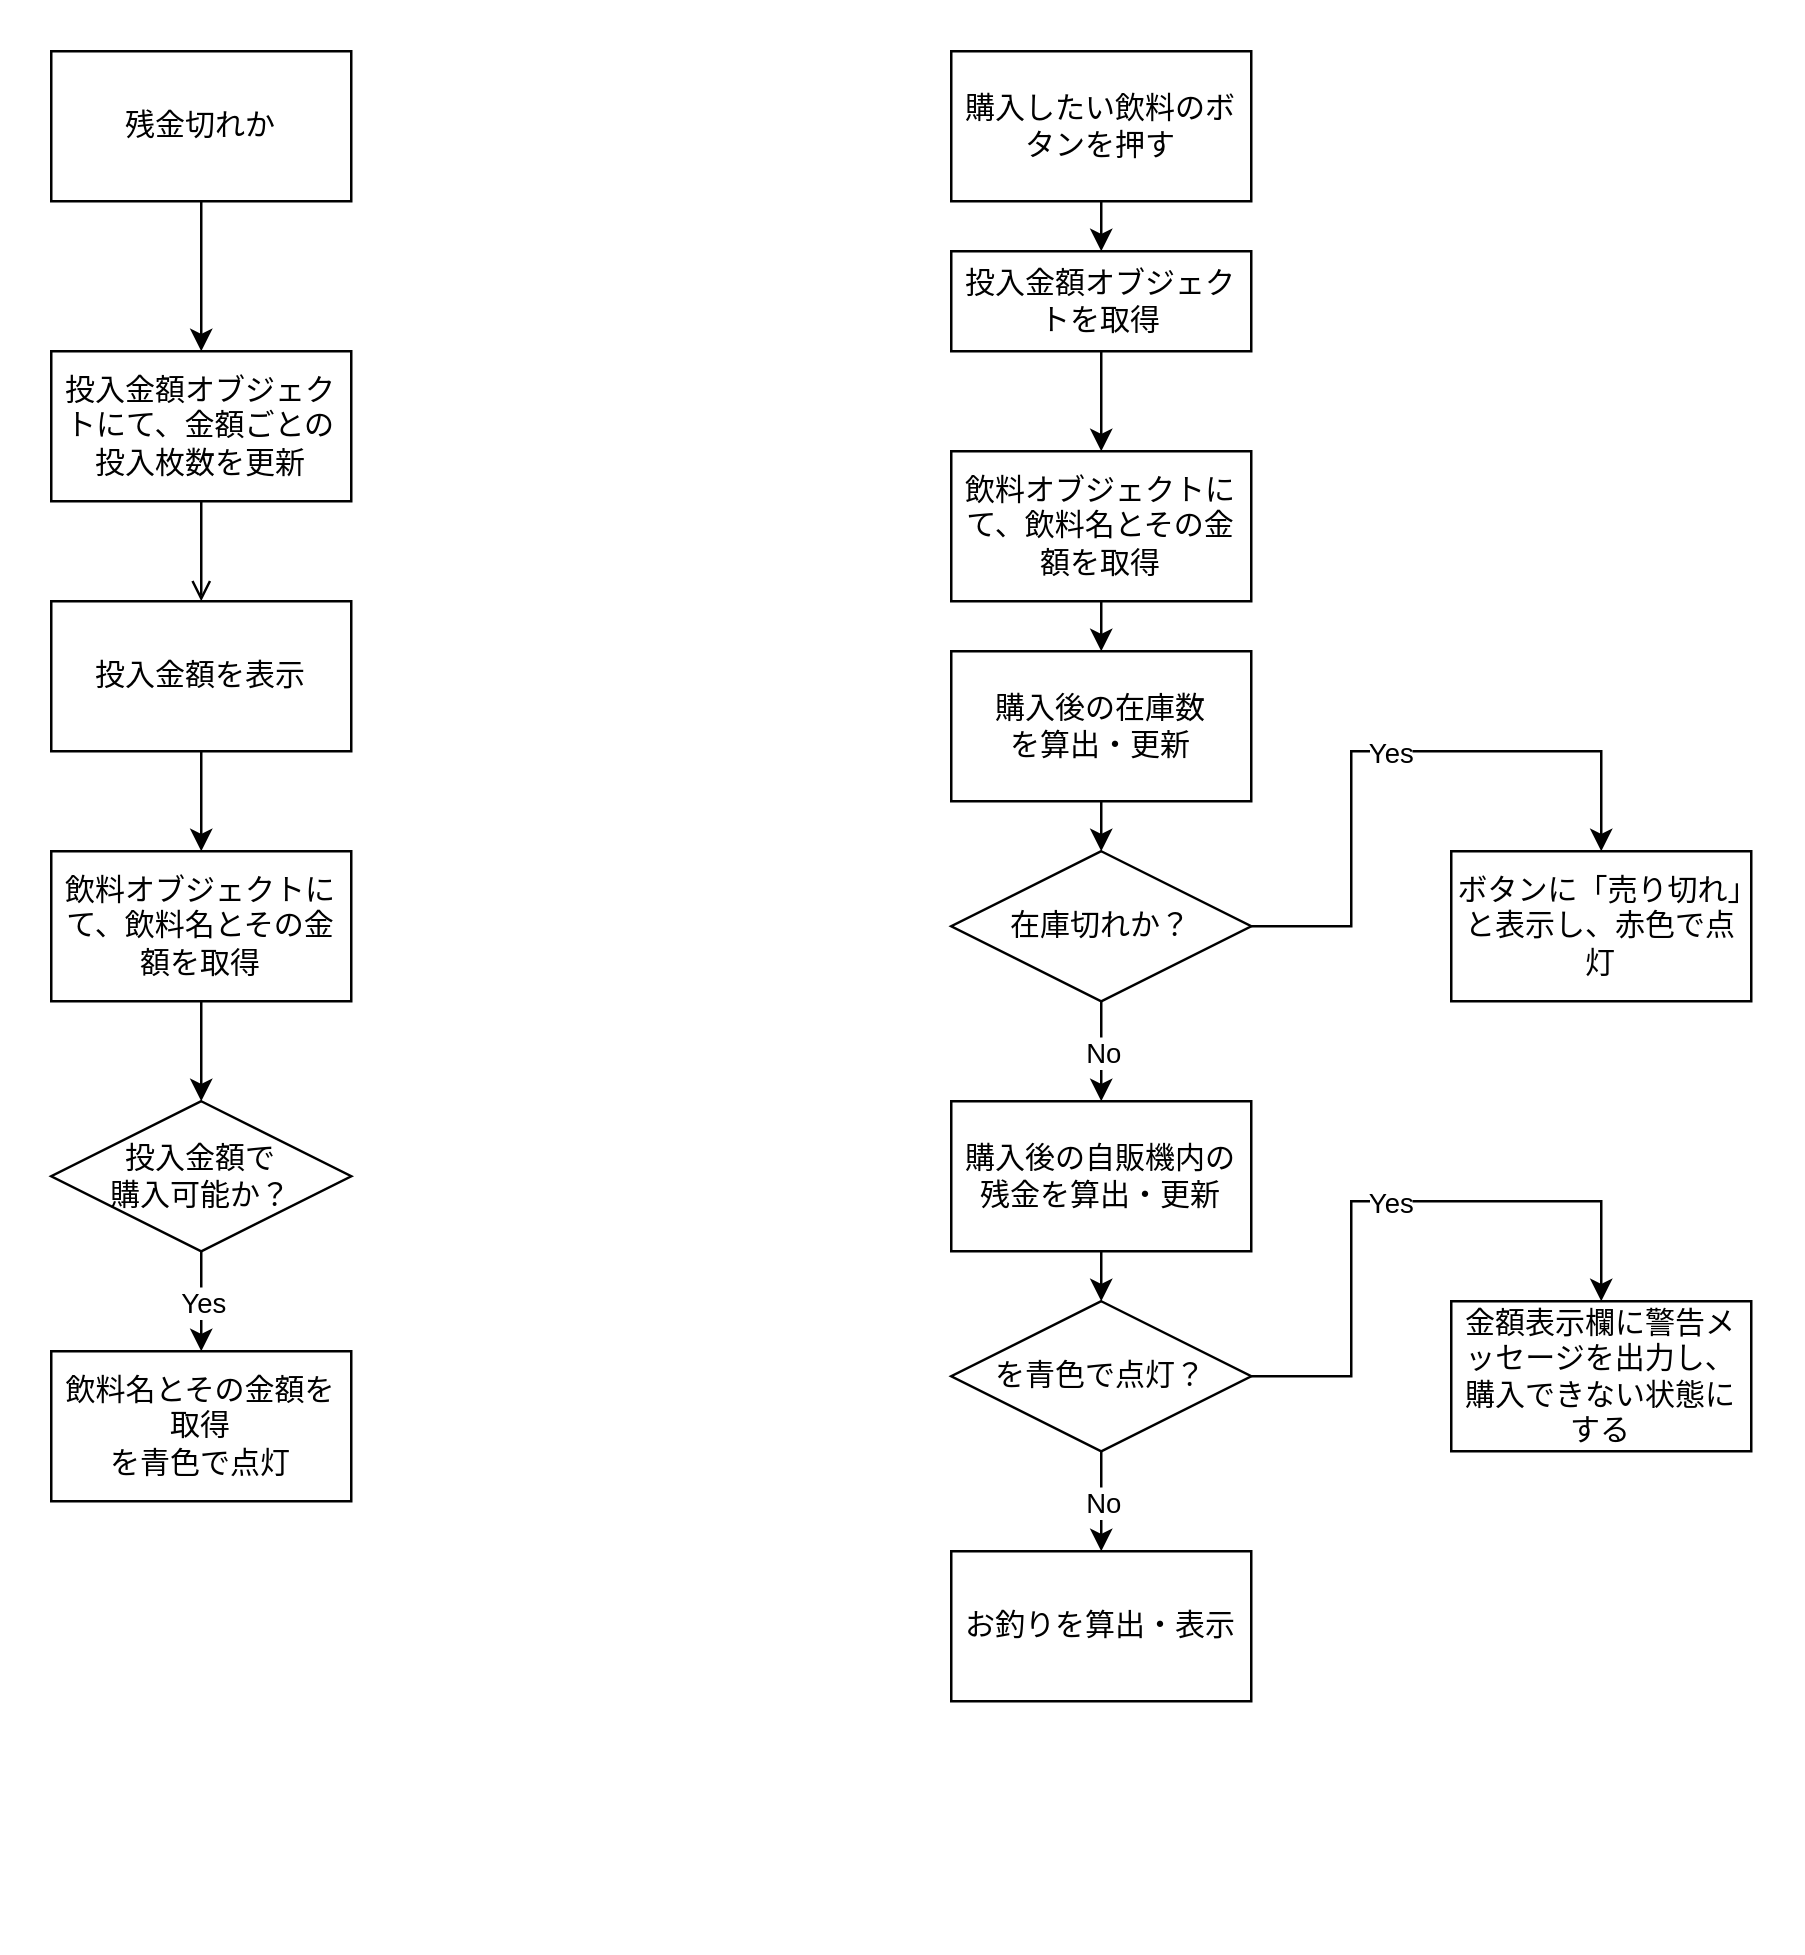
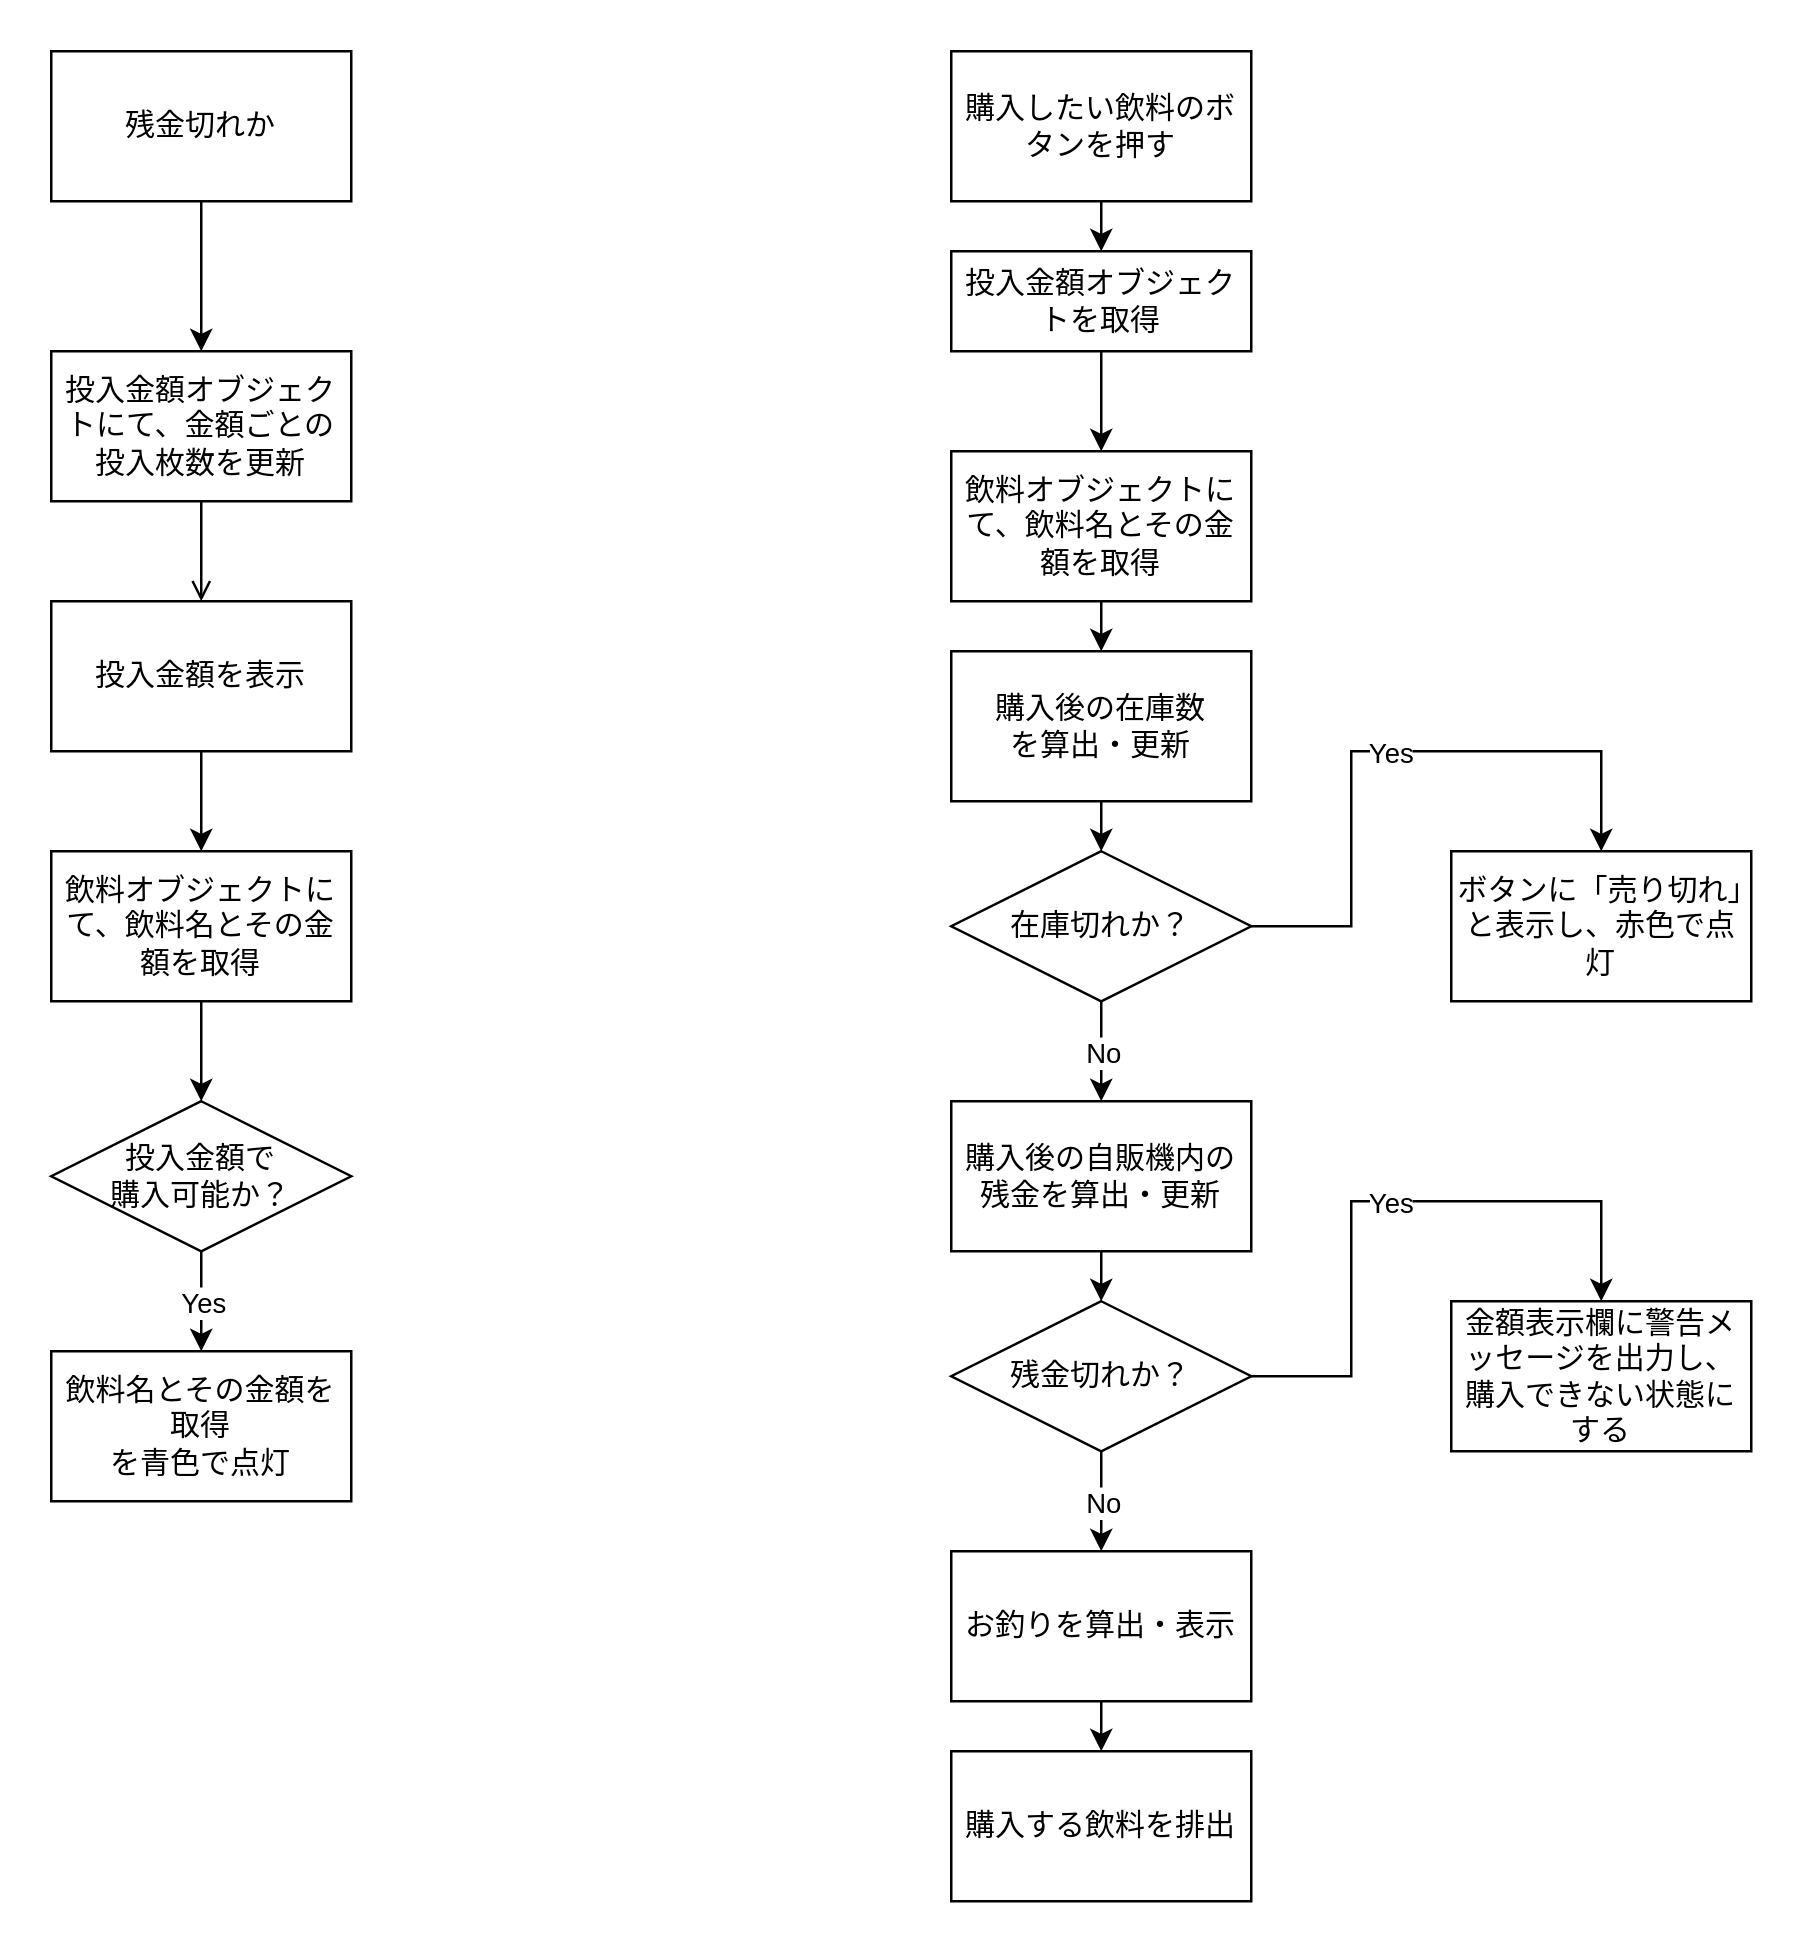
(1101, 1376) -> (1101, 1376)
none -> (1101, 1718)
none -> (1101, 1826)
